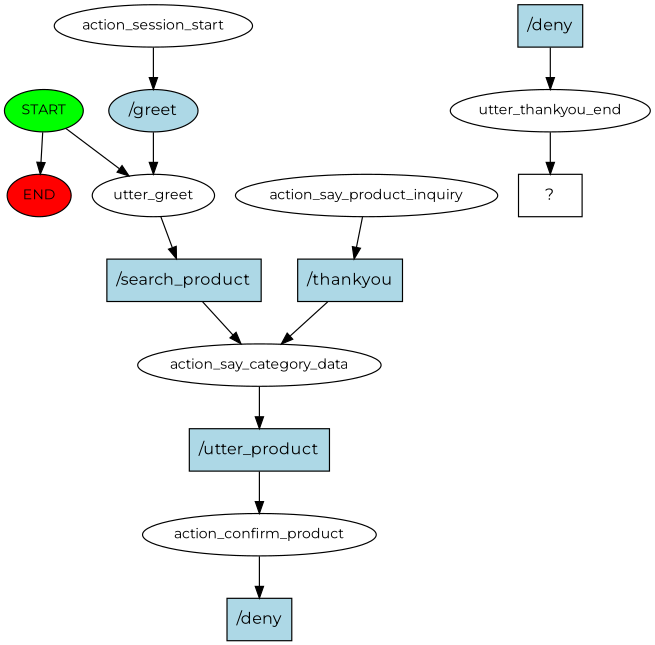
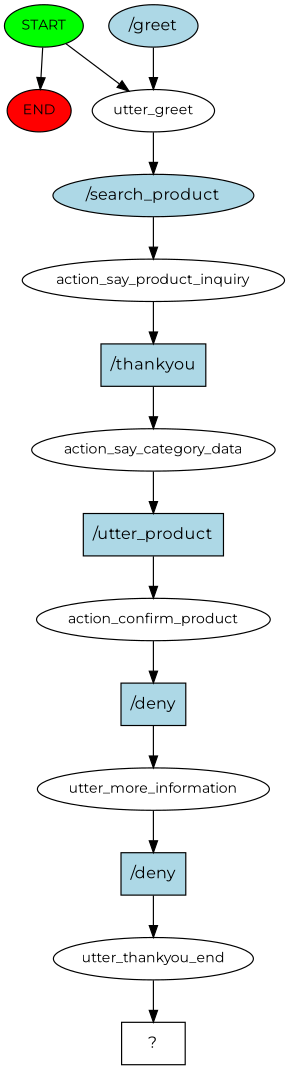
(153, 26) -> none
(184, 280) -> (153, 196)
(218, 318) -> (153, 232)
none -> (153, 789)
